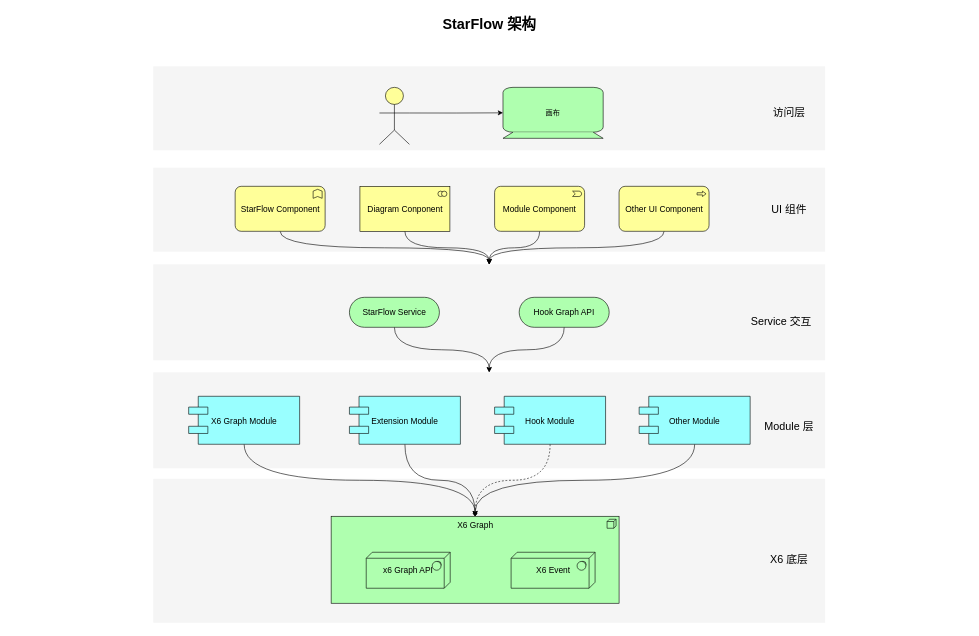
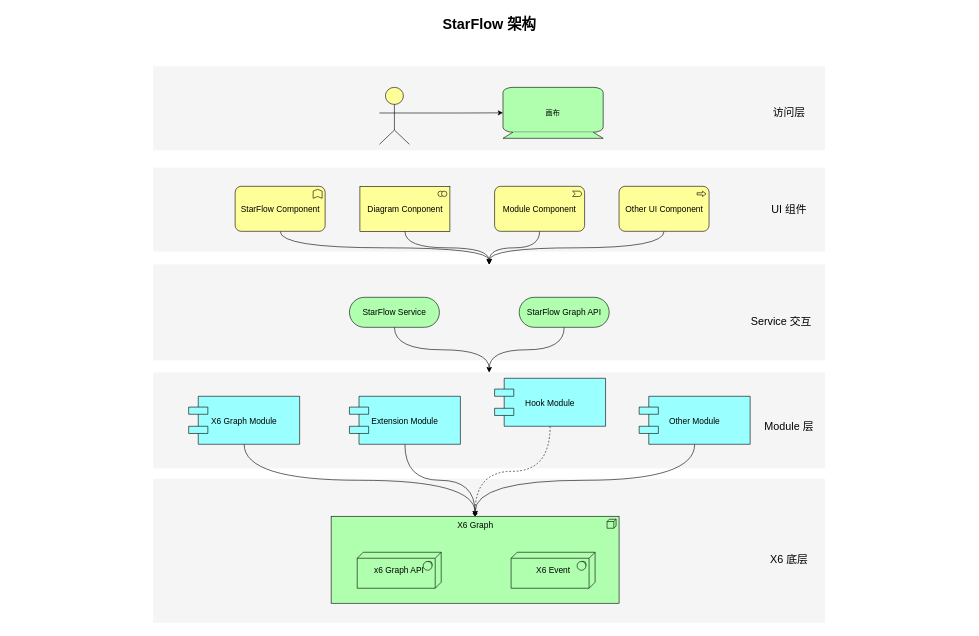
(564, 312) -> (564, 312)
(550, 420) -> (550, 402)
(408, 570) -> (399, 570)
